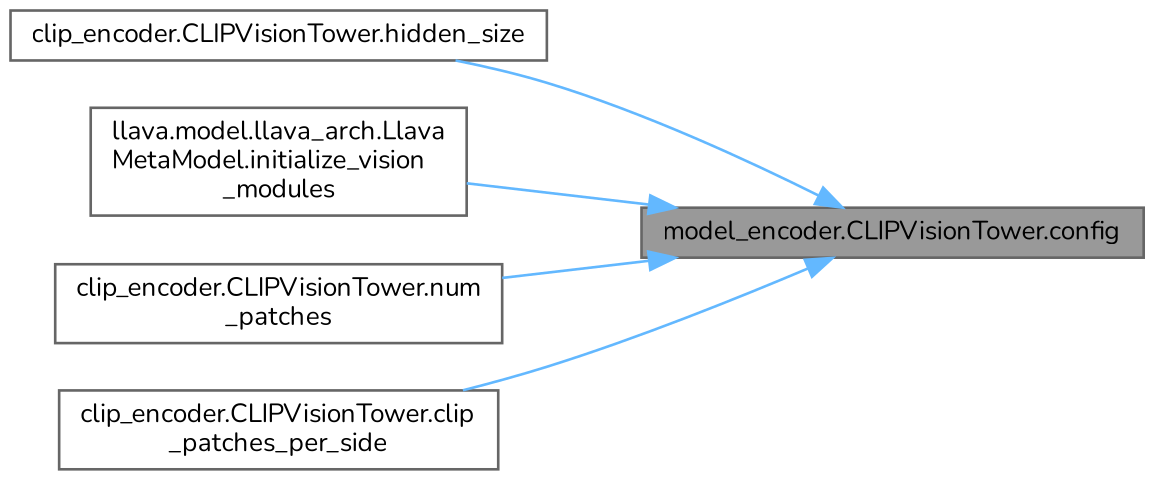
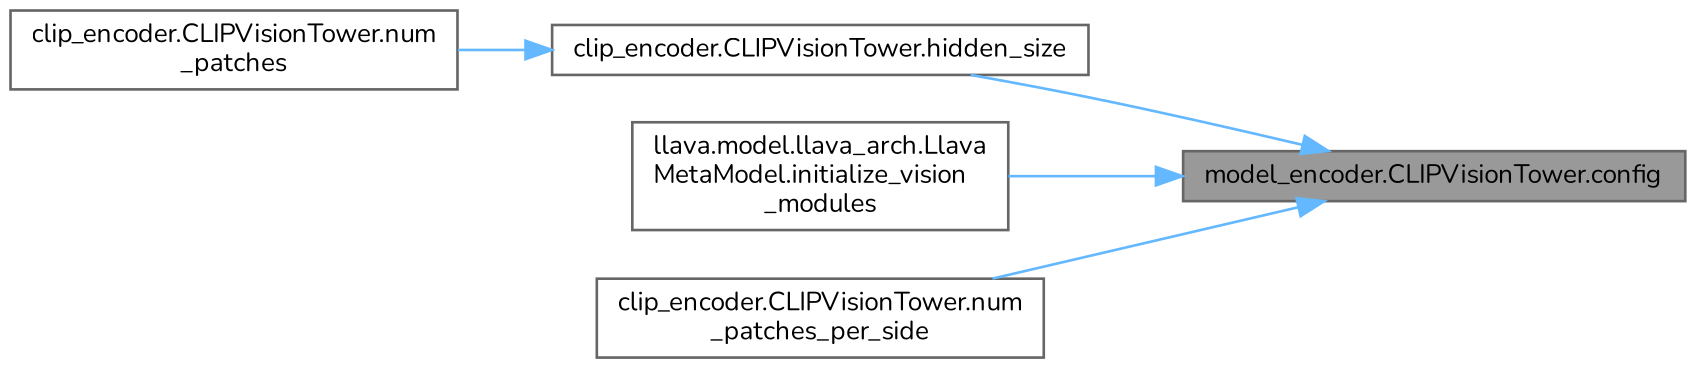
(575, 269) -> (492, 50)
(279, 430) -> (820, 318)
